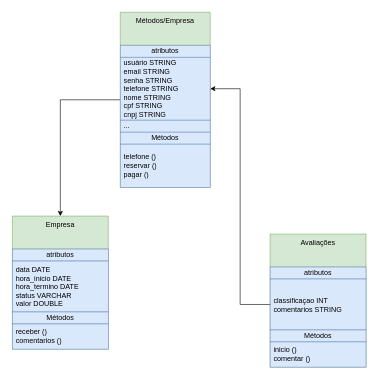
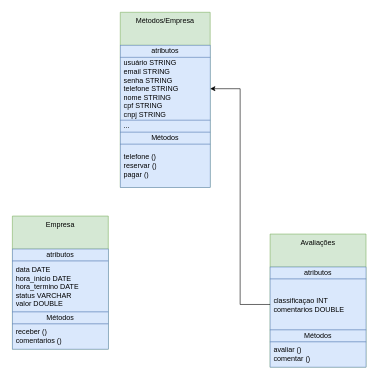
(60, 100) -> none
(308, 305) -> (308, 305)
(295, 355) -> (295, 355)
